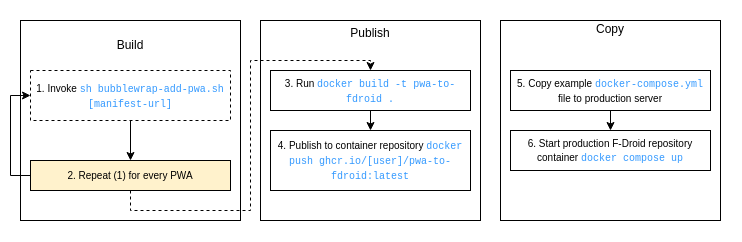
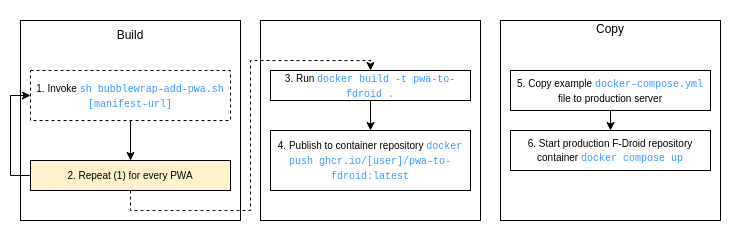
(371, 34) -> none
(131, 46) -> (131, 36)
(371, 91) -> (371, 86)
